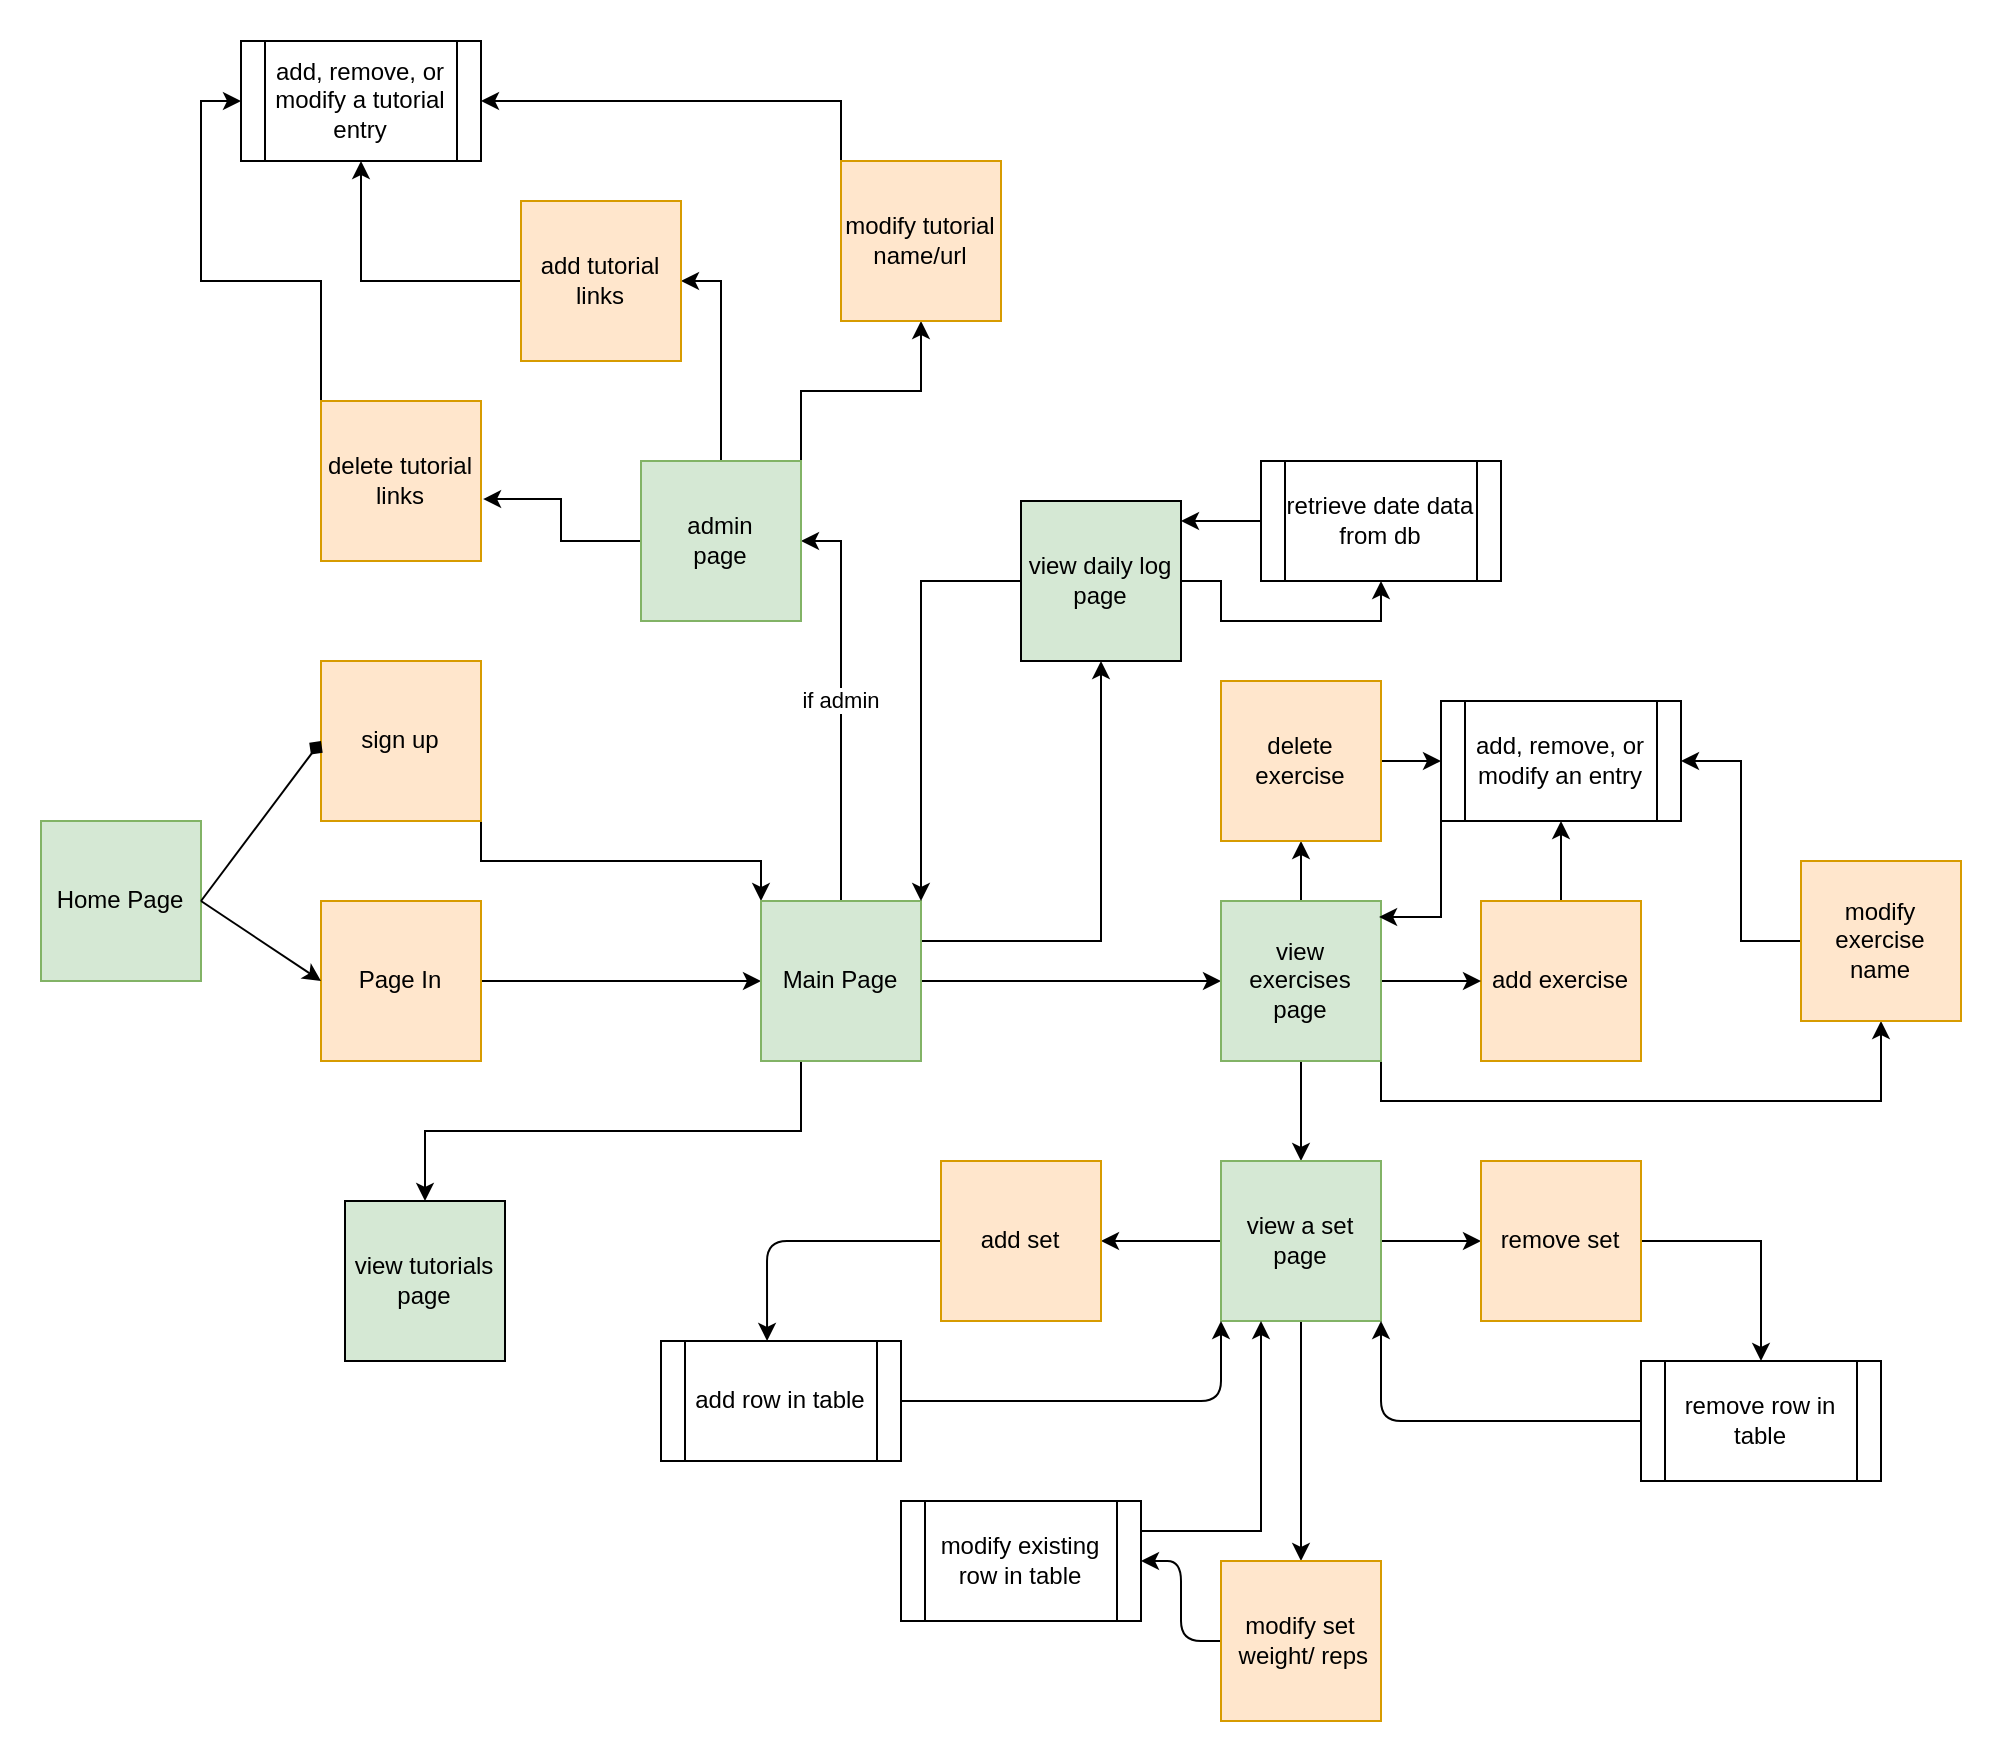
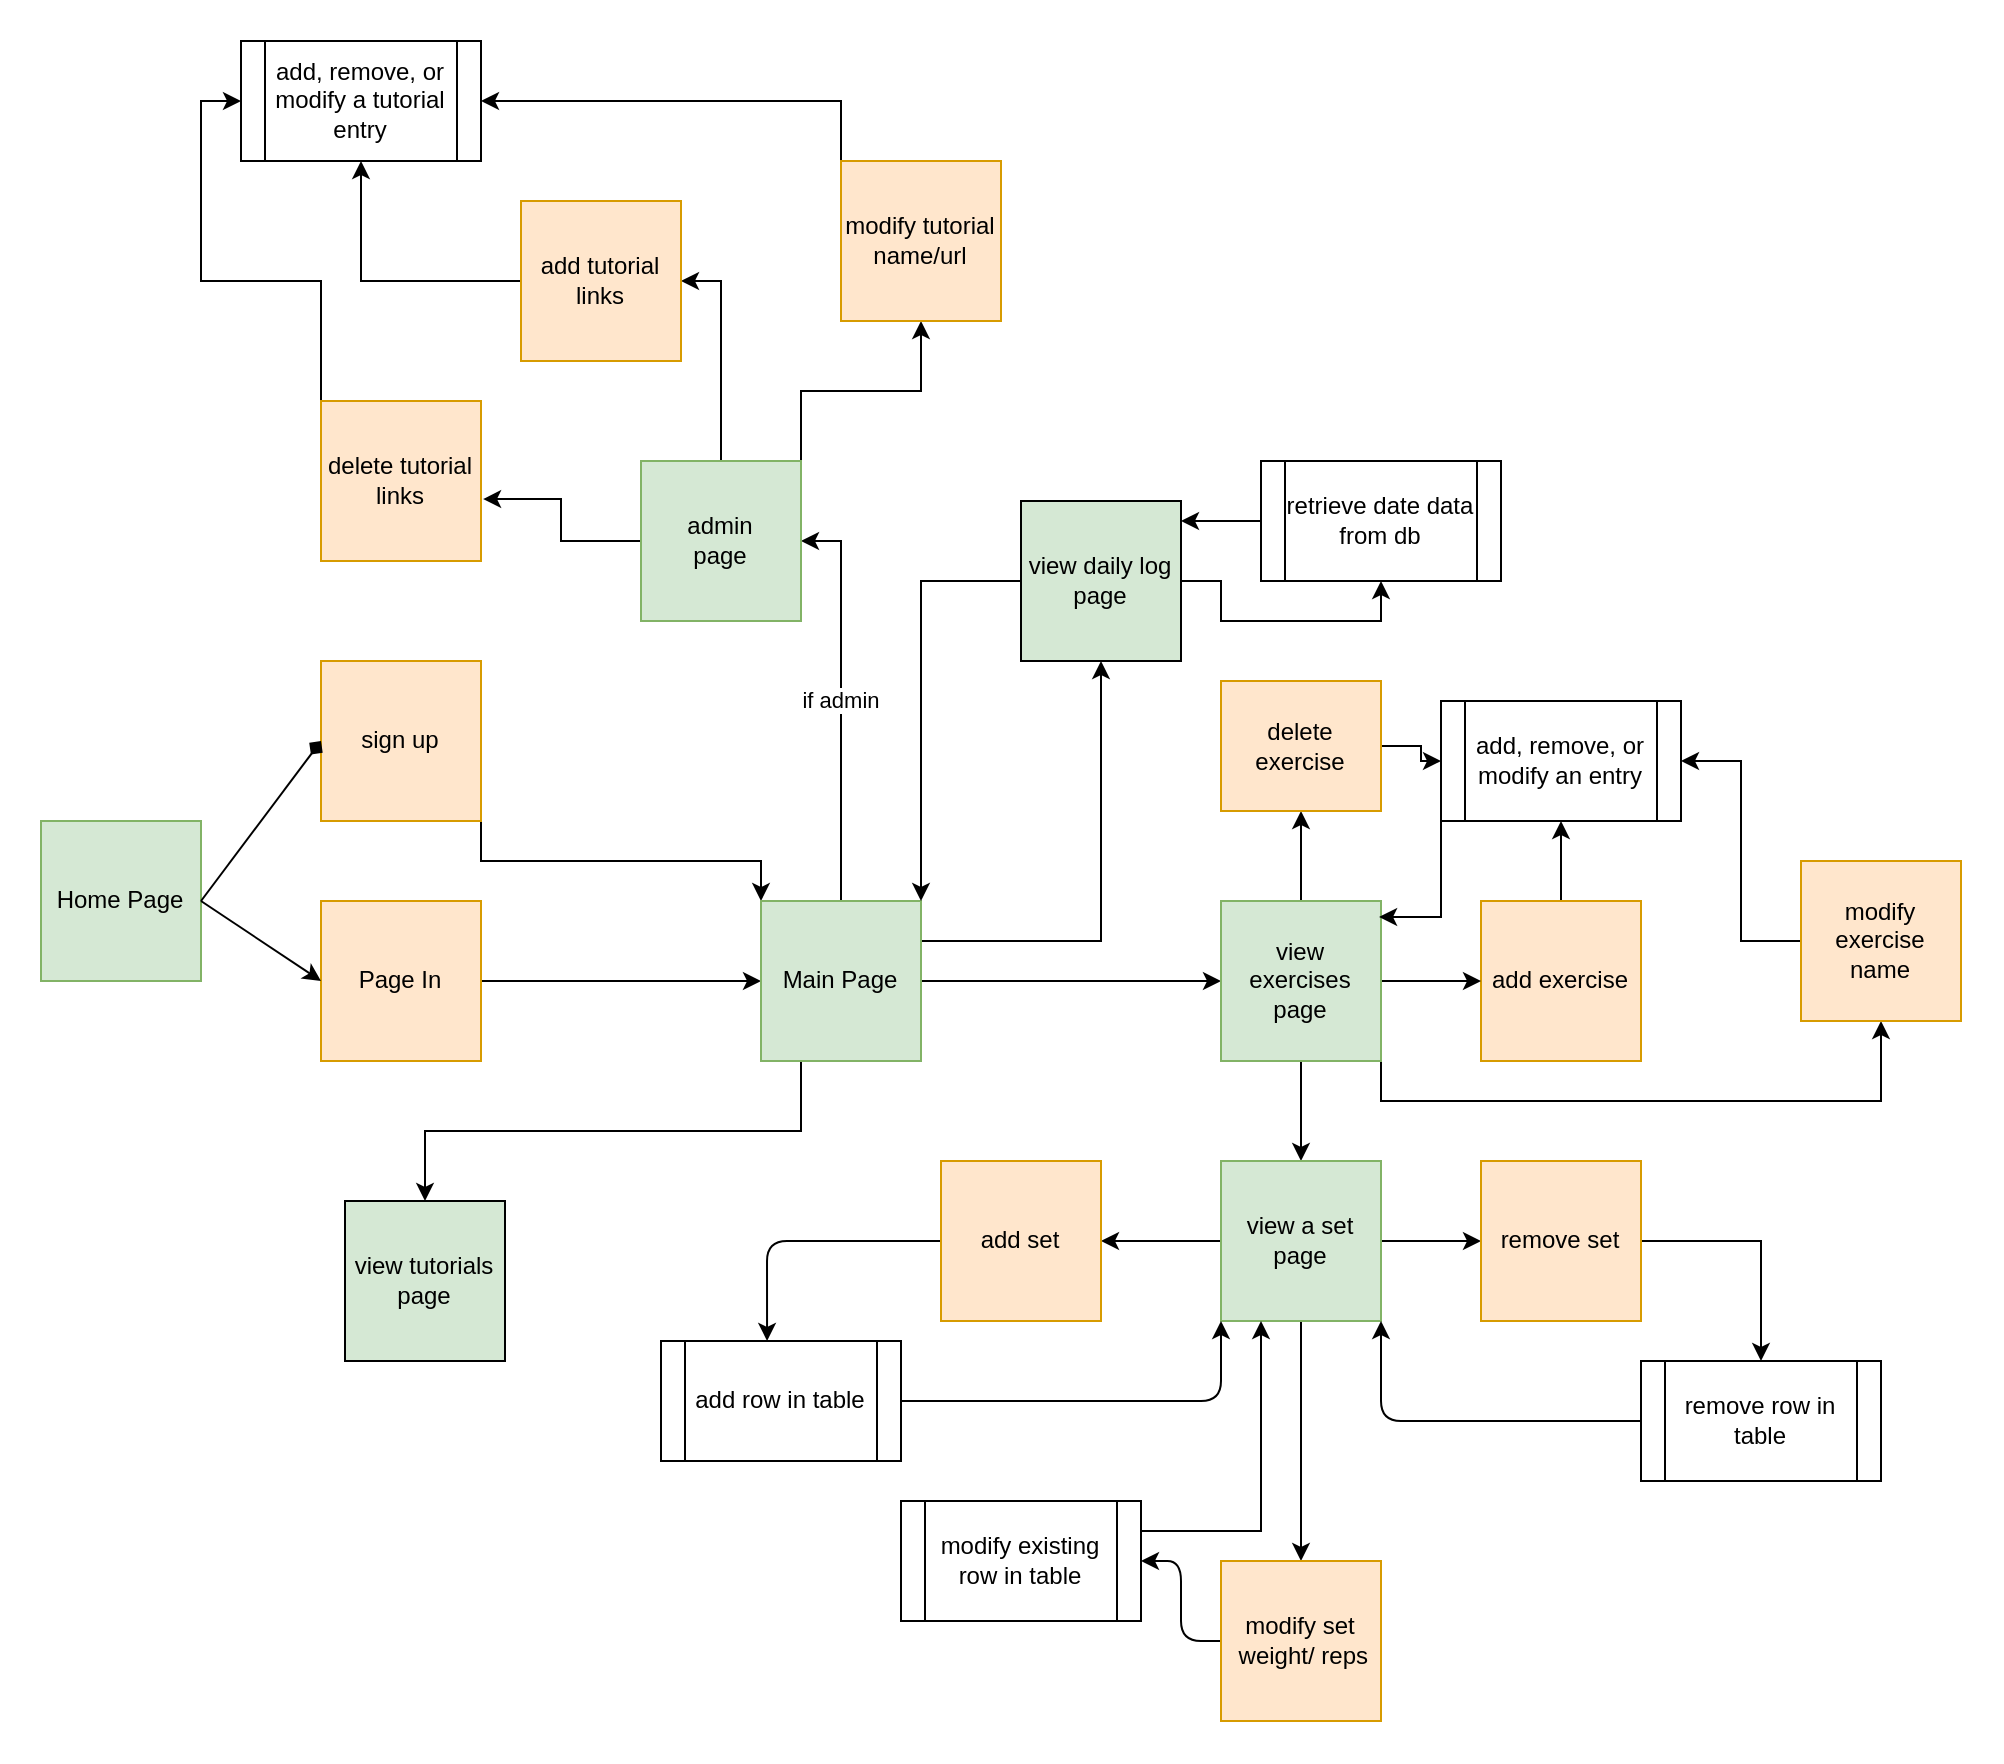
(1301, 761) -> (1301, 746)
